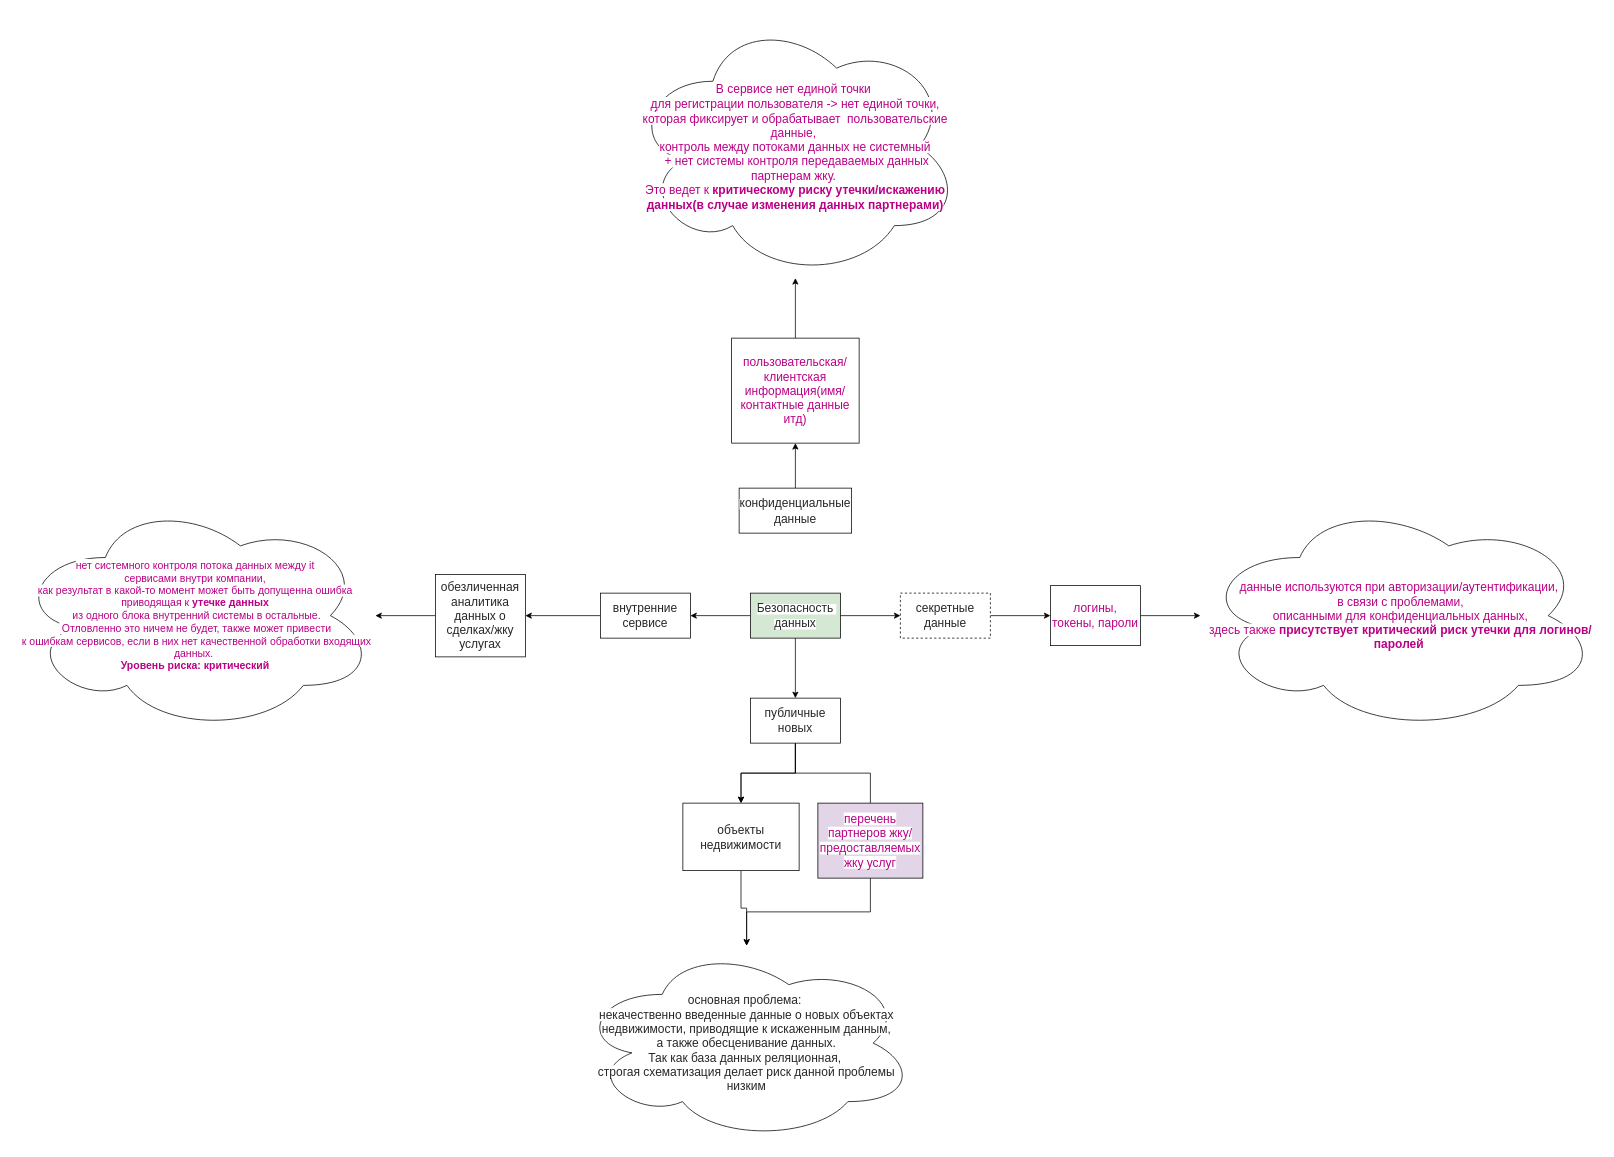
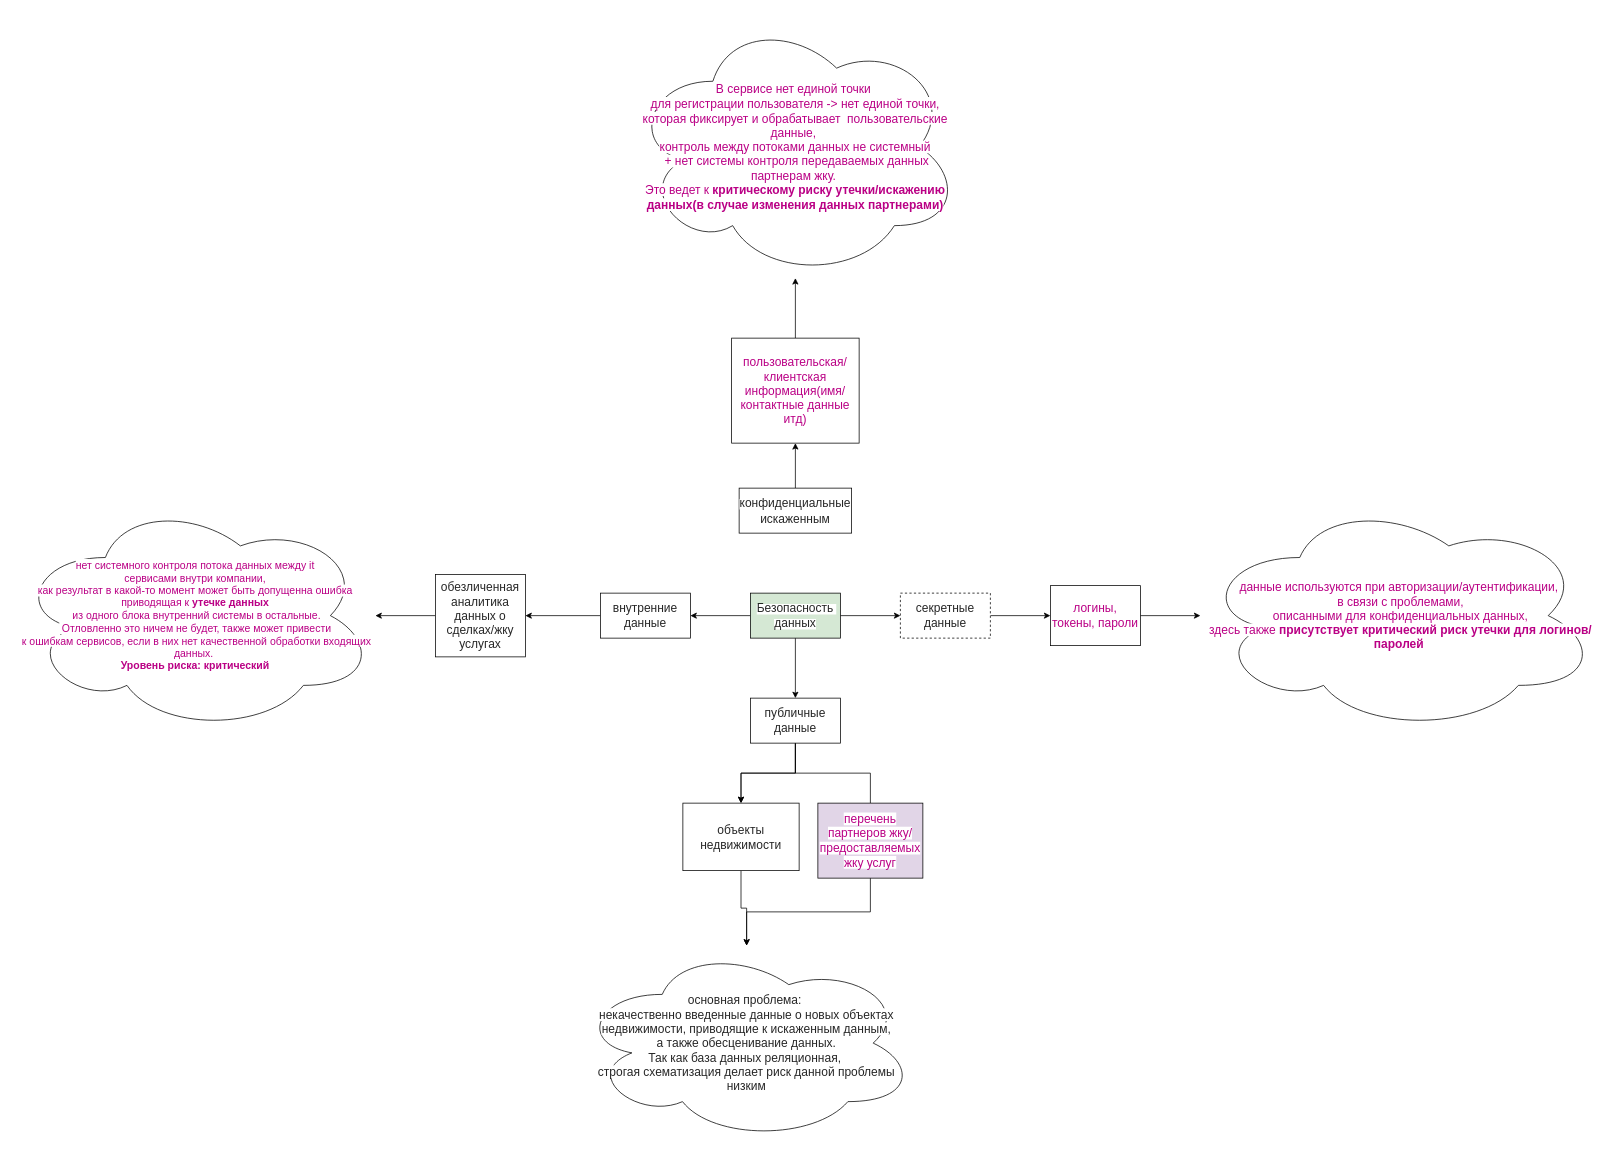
(795, 510) -> (795, 510)
(645, 615) -> (645, 615)
(795, 720) -> (795, 720)
